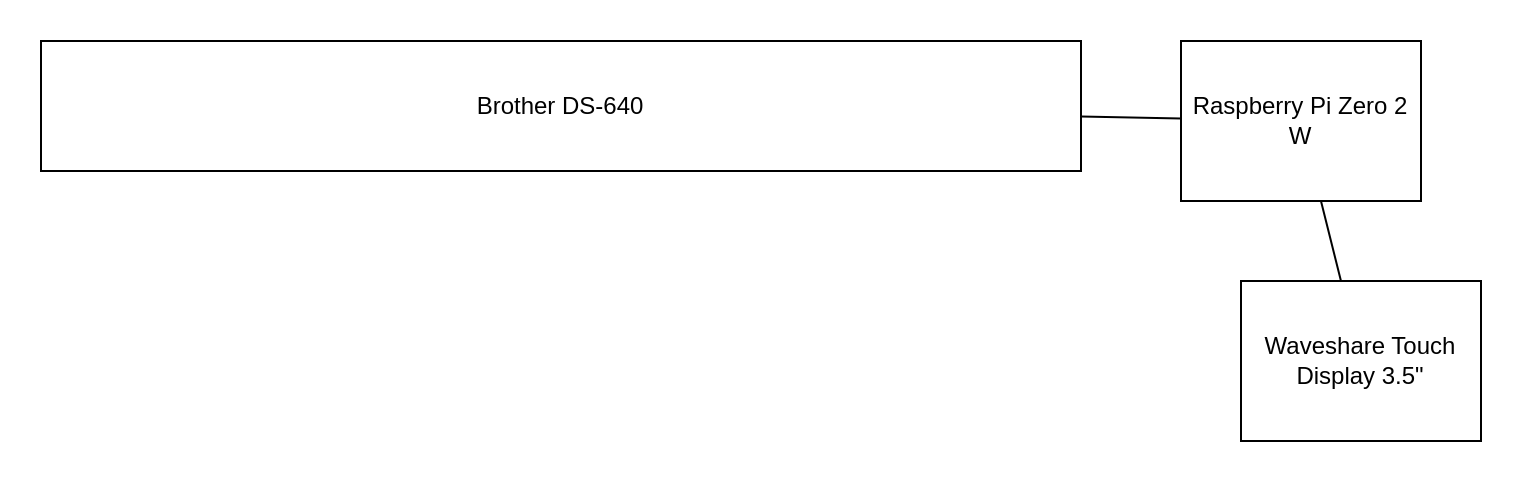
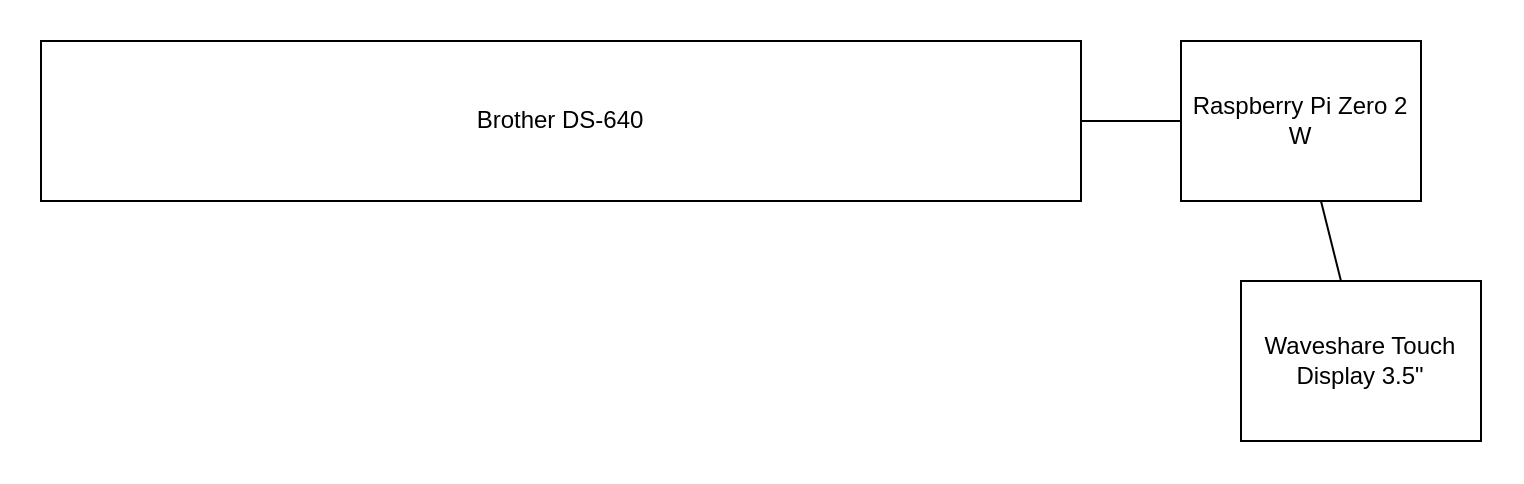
(561, 106) -> (561, 121)
